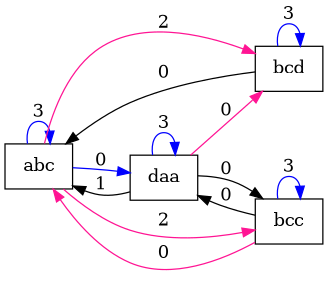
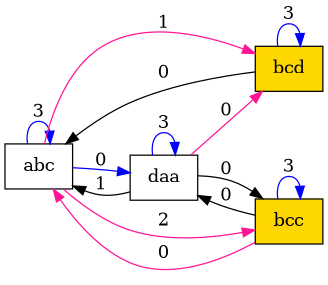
(164, 23) -> (164, 23)
(289, 69) -> (289, 69)
(289, 221) -> (289, 221)
